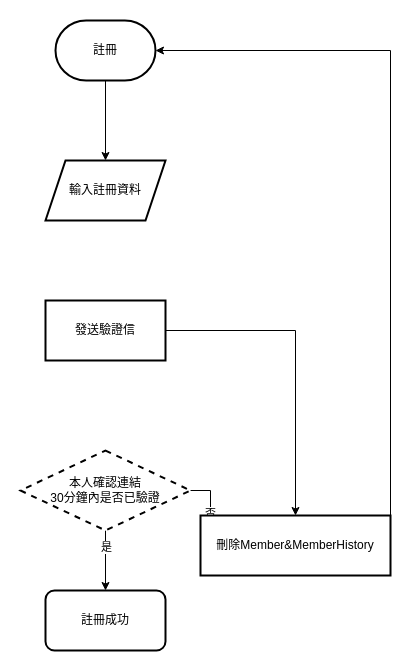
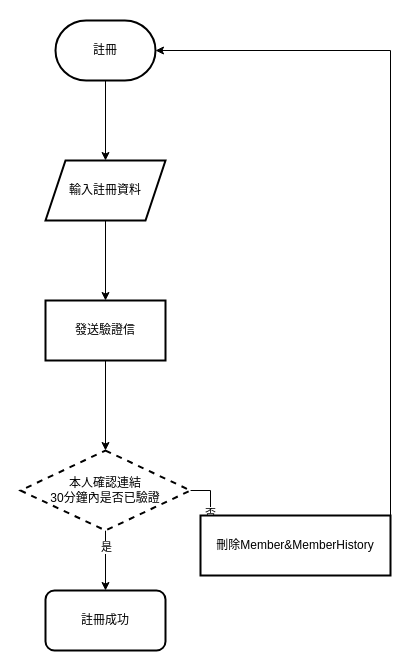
none -> (106, 257)
(296, 355) -> (106, 402)
